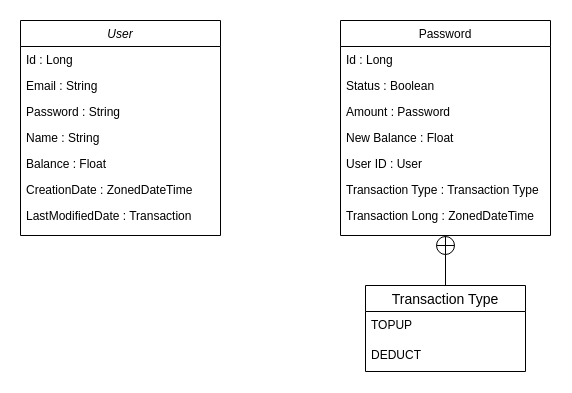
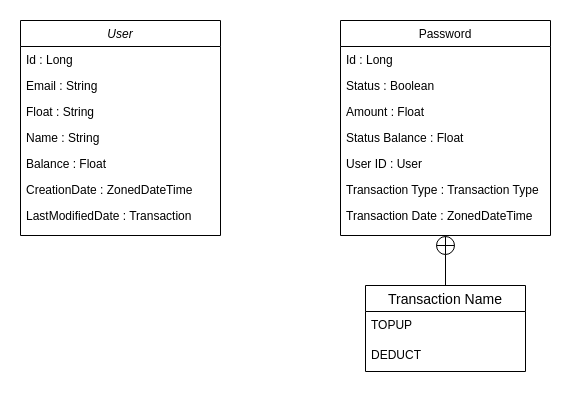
(77, 112) -> (65, 112)
(398, 112) -> (387, 112)
(400, 138) -> (411, 138)
(444, 216) -> (444, 216)
(445, 299) -> (445, 299)
